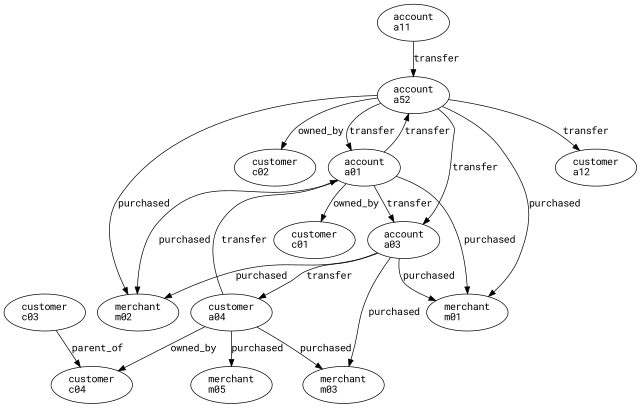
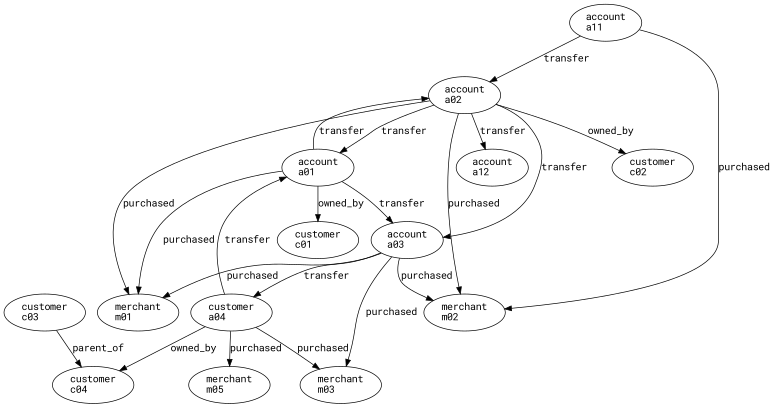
(413, 95) -> (465, 95)
(596, 168) -> (492, 168)
(210, 192) -> (718, 226)
